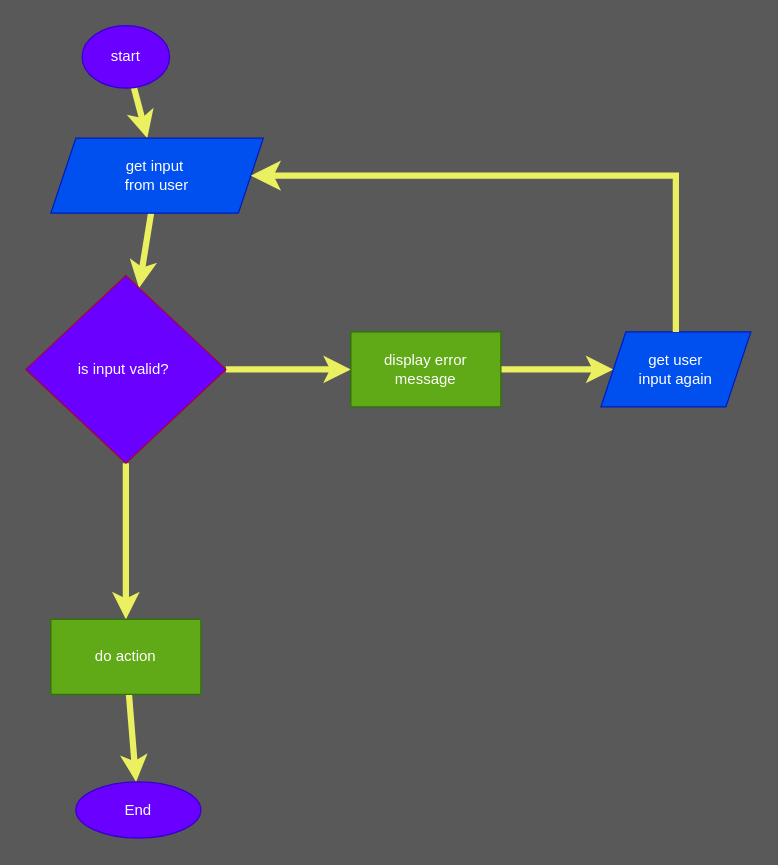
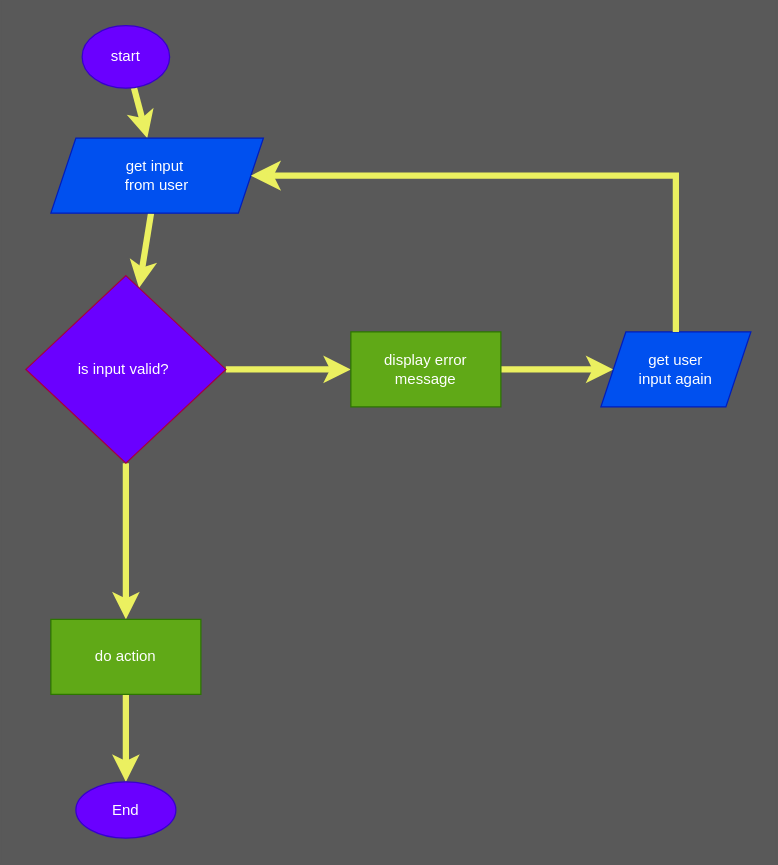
(138, 810) -> (126, 810)
